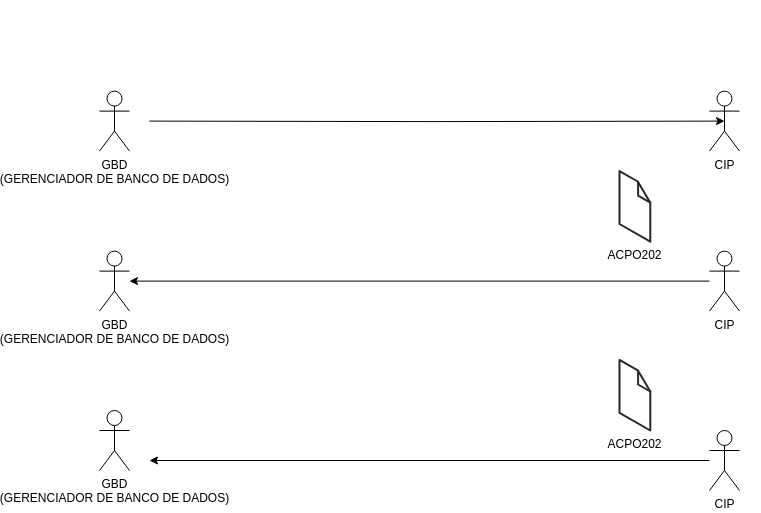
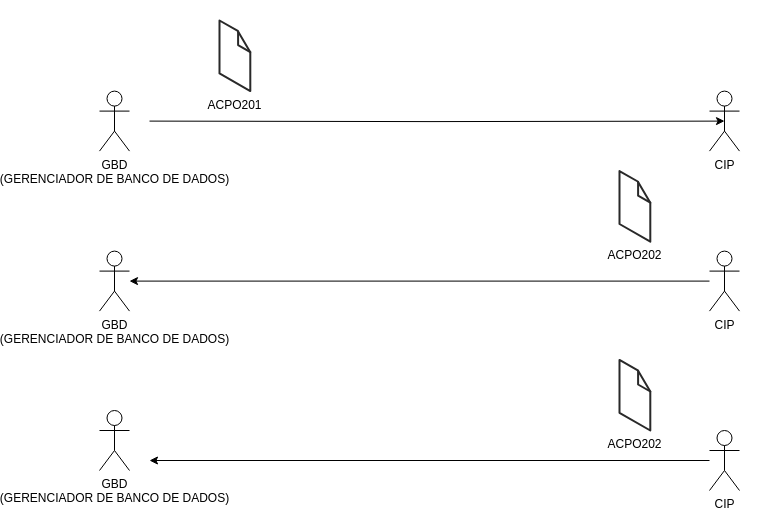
none -> (235, 56)
